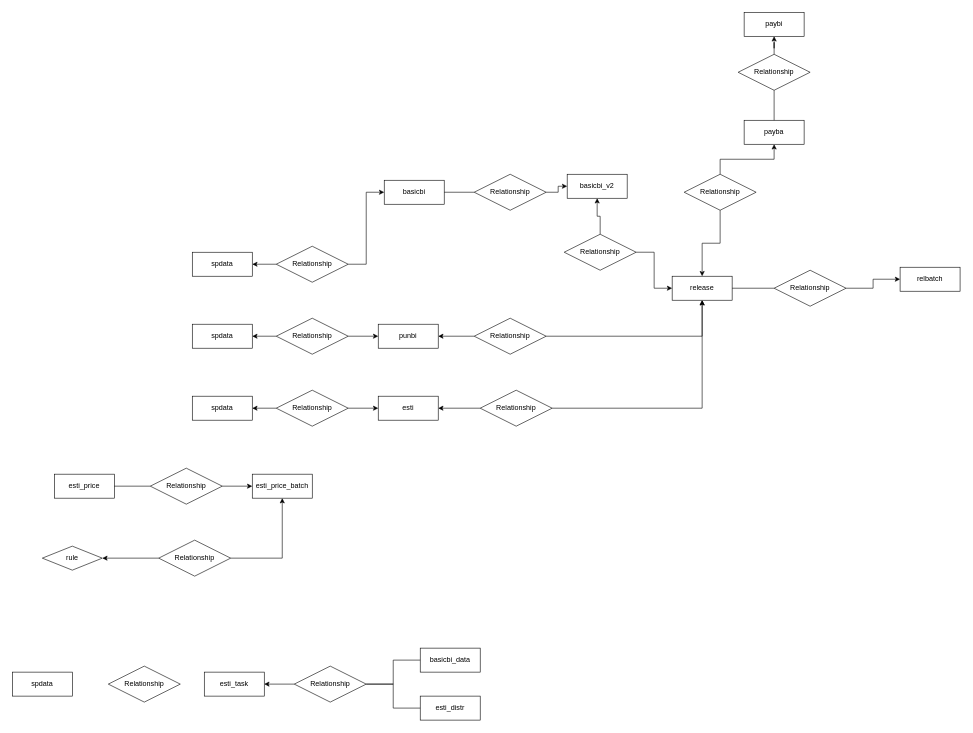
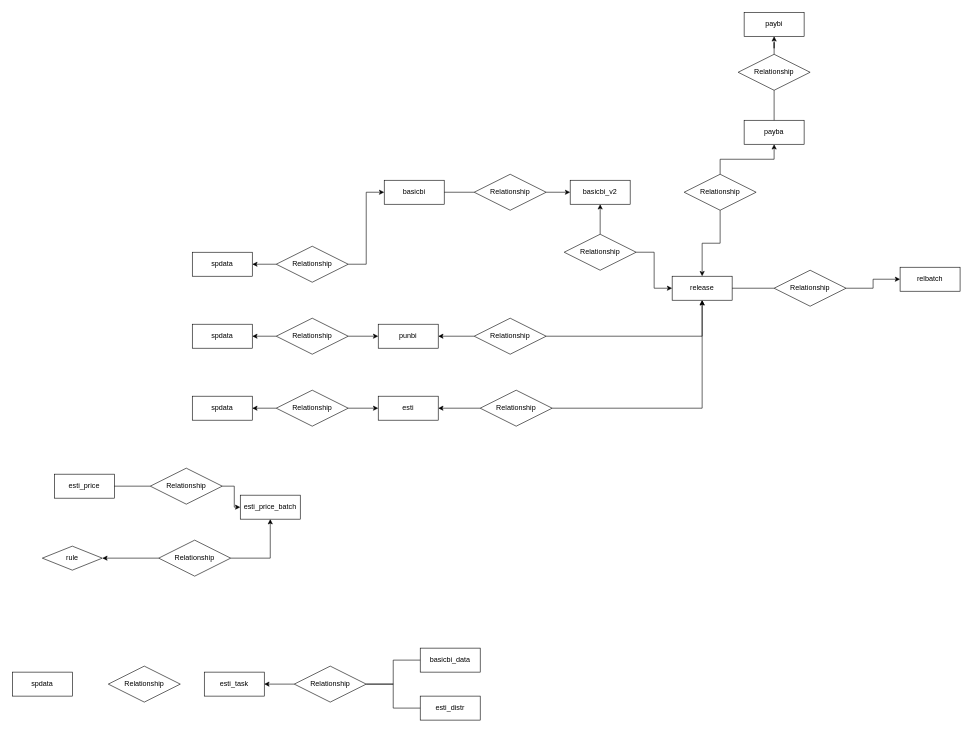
(597, 186) -> (600, 192)
(282, 486) -> (270, 507)
